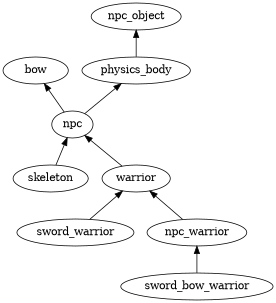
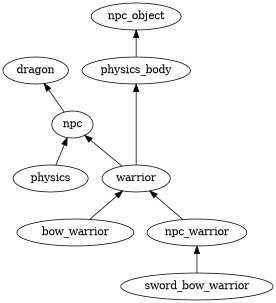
(36, 70) -> (36, 70)
(100, 101) -> (136, 128)
(51, 178) -> (51, 178)
(75, 232) -> (75, 232)
